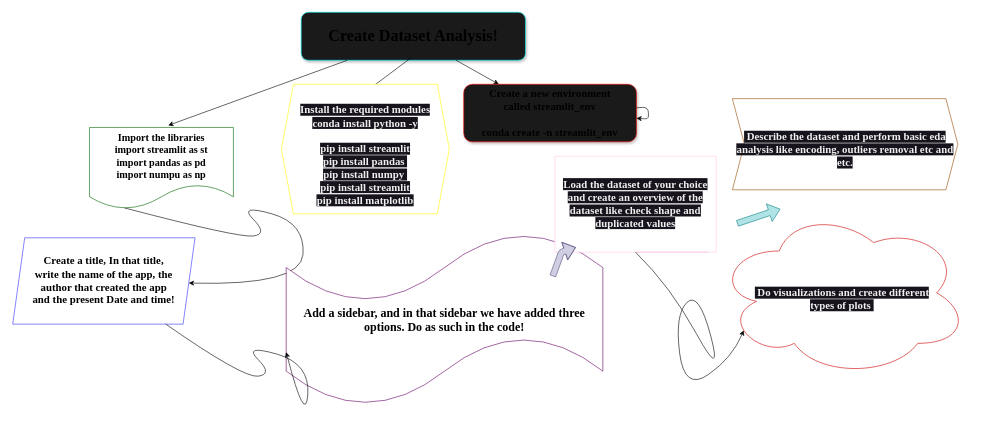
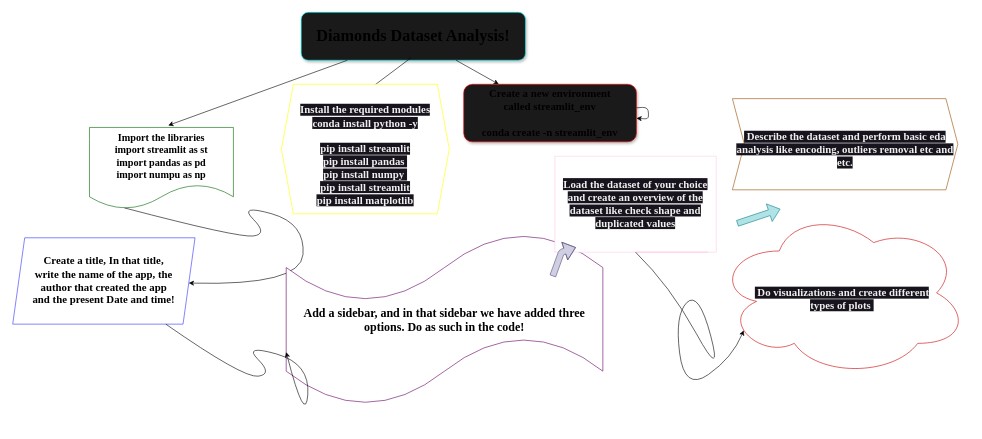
(413, 36) -> (413, 36)
